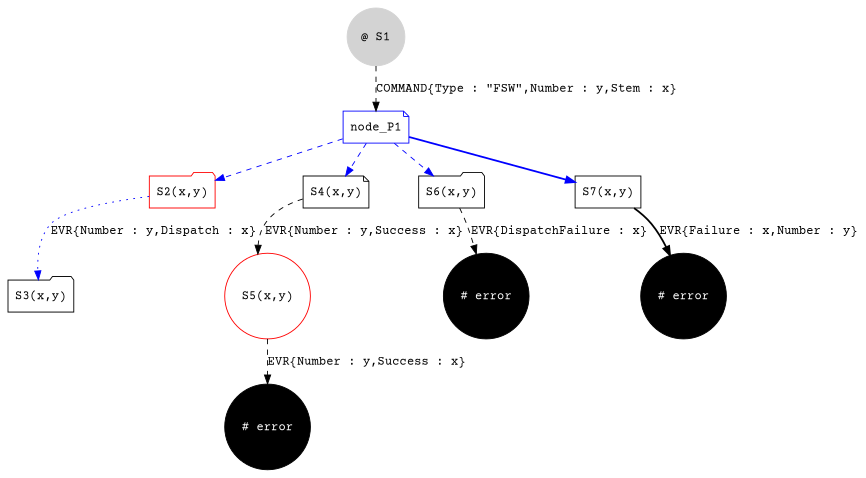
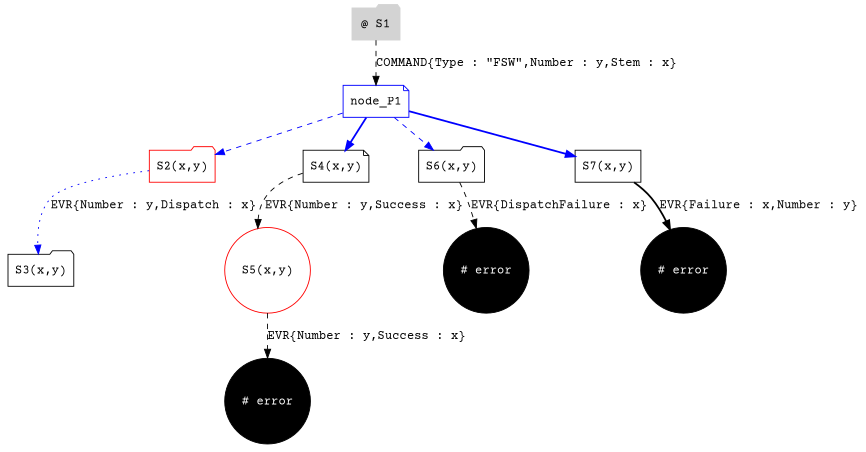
(376, 37) -> (376, 24)
(358, 156) -> (358, 130)
